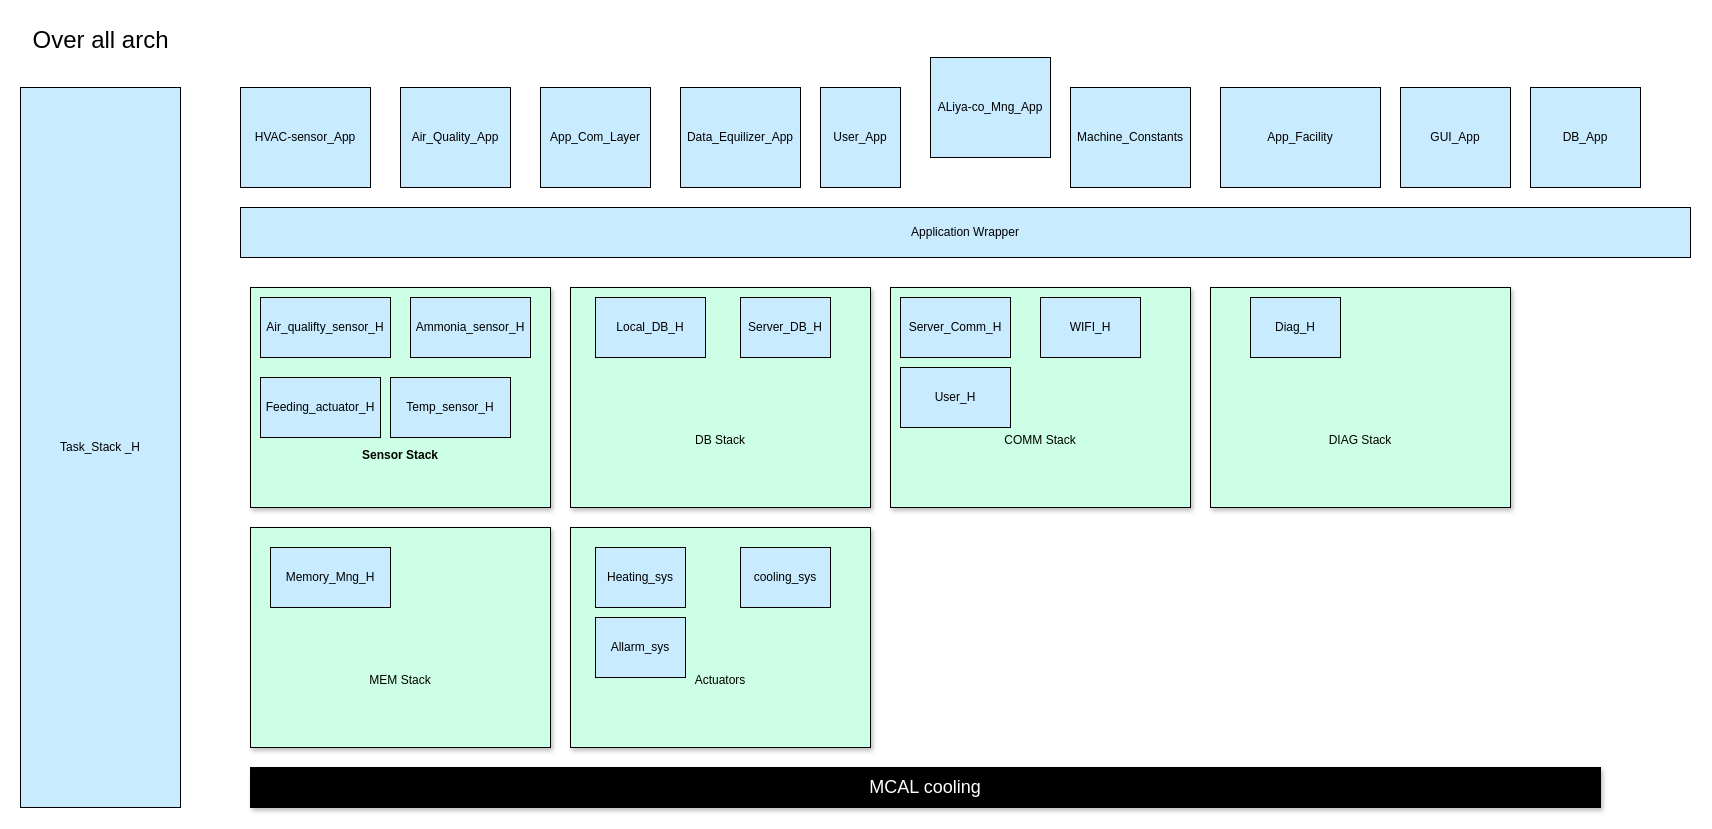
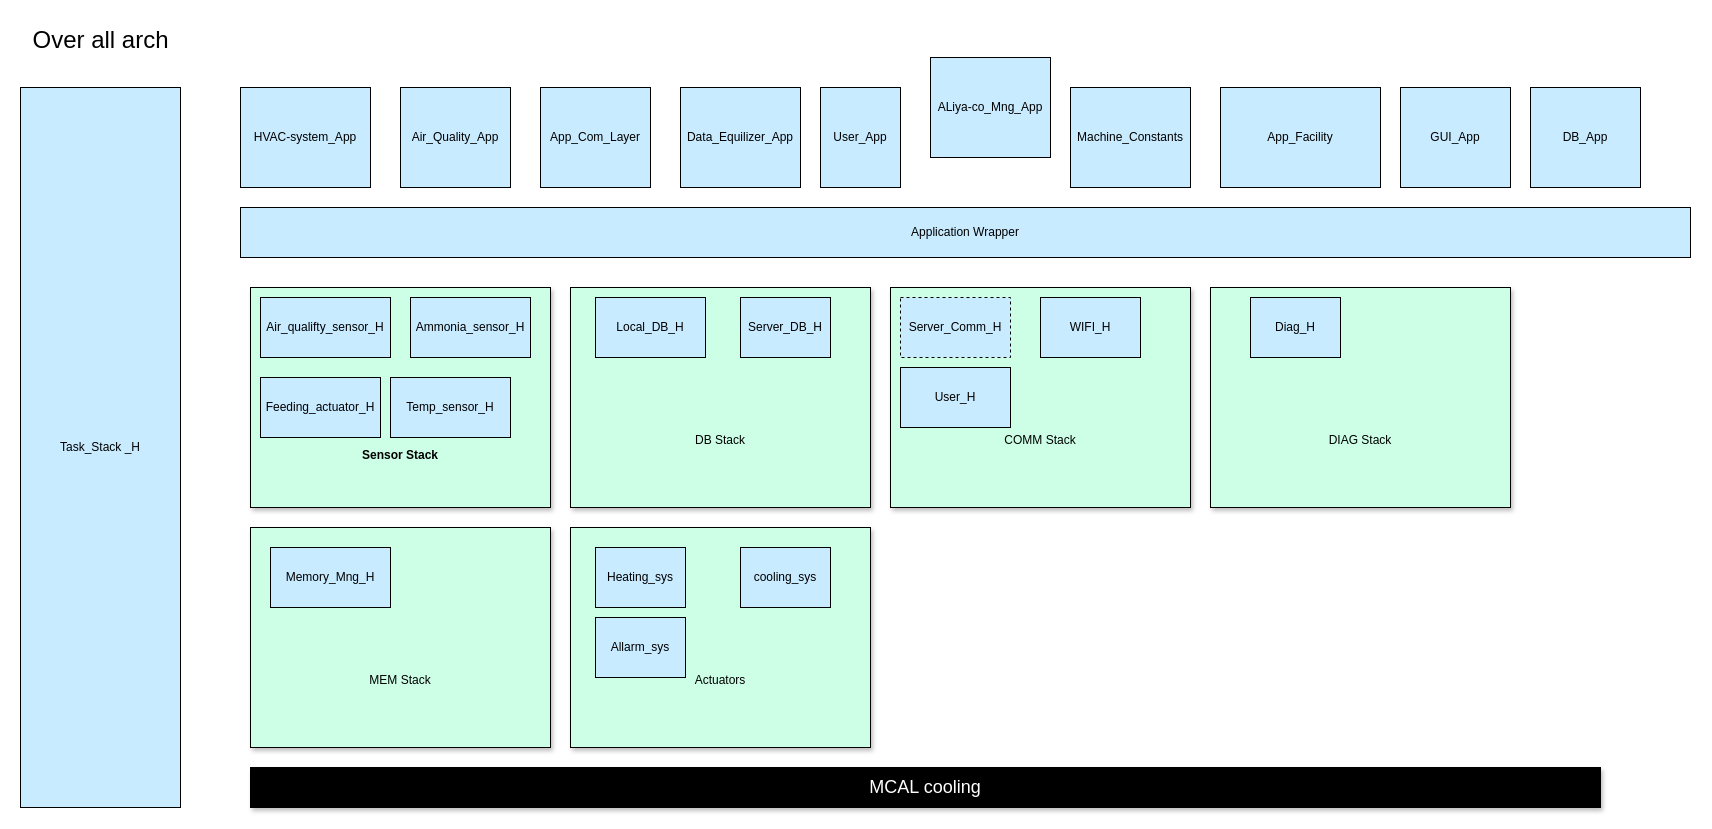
(306, 138) -> (306, 138)
(956, 328) -> (956, 328)
